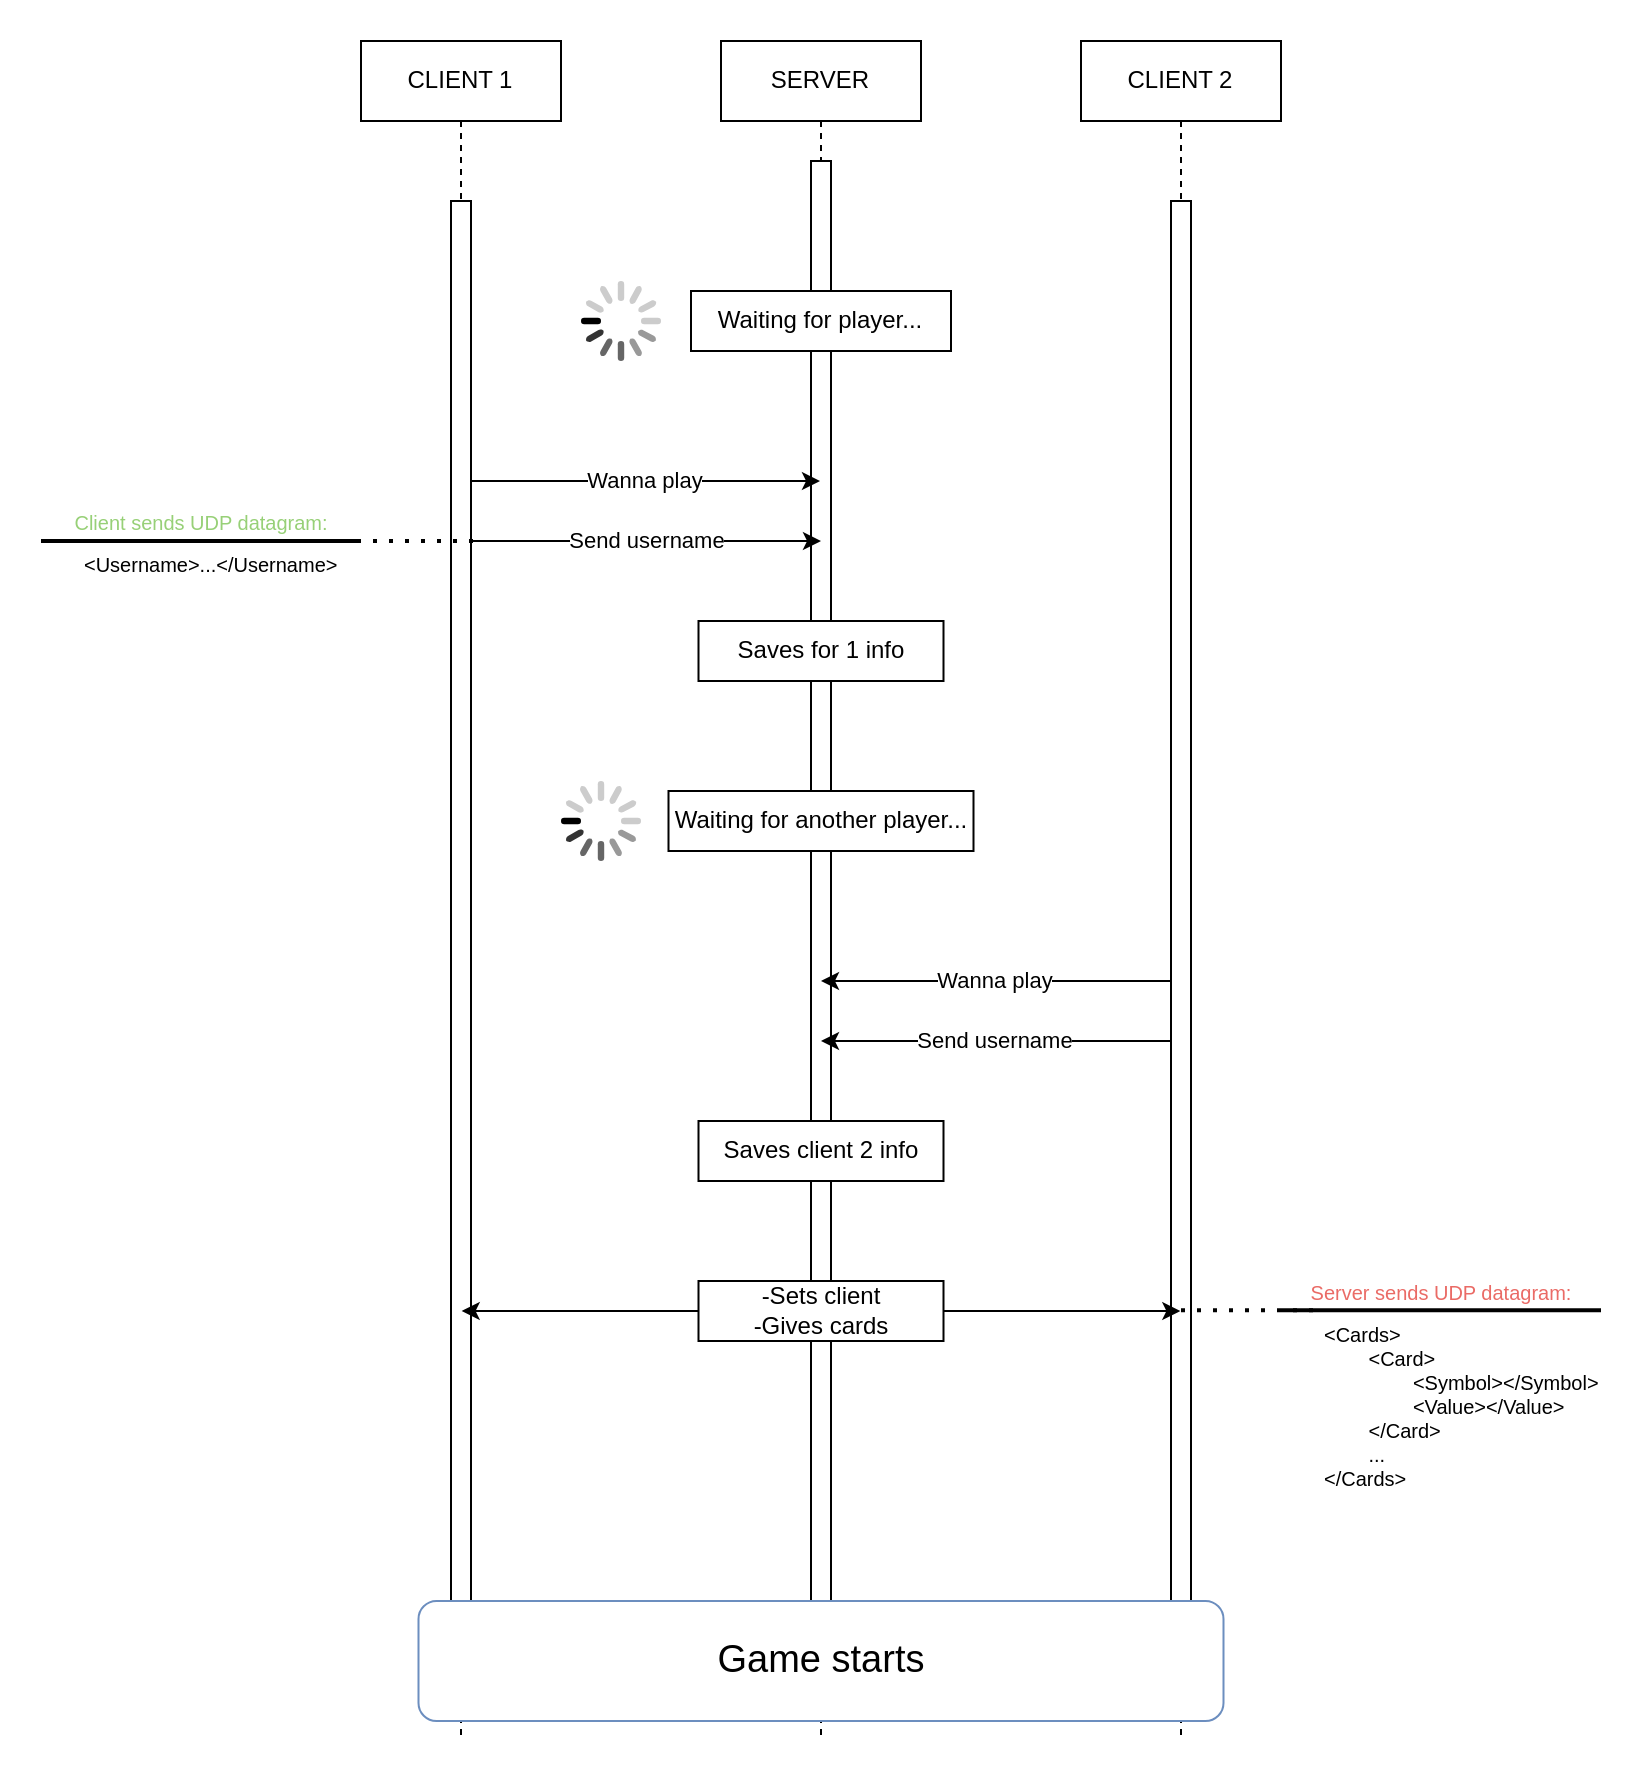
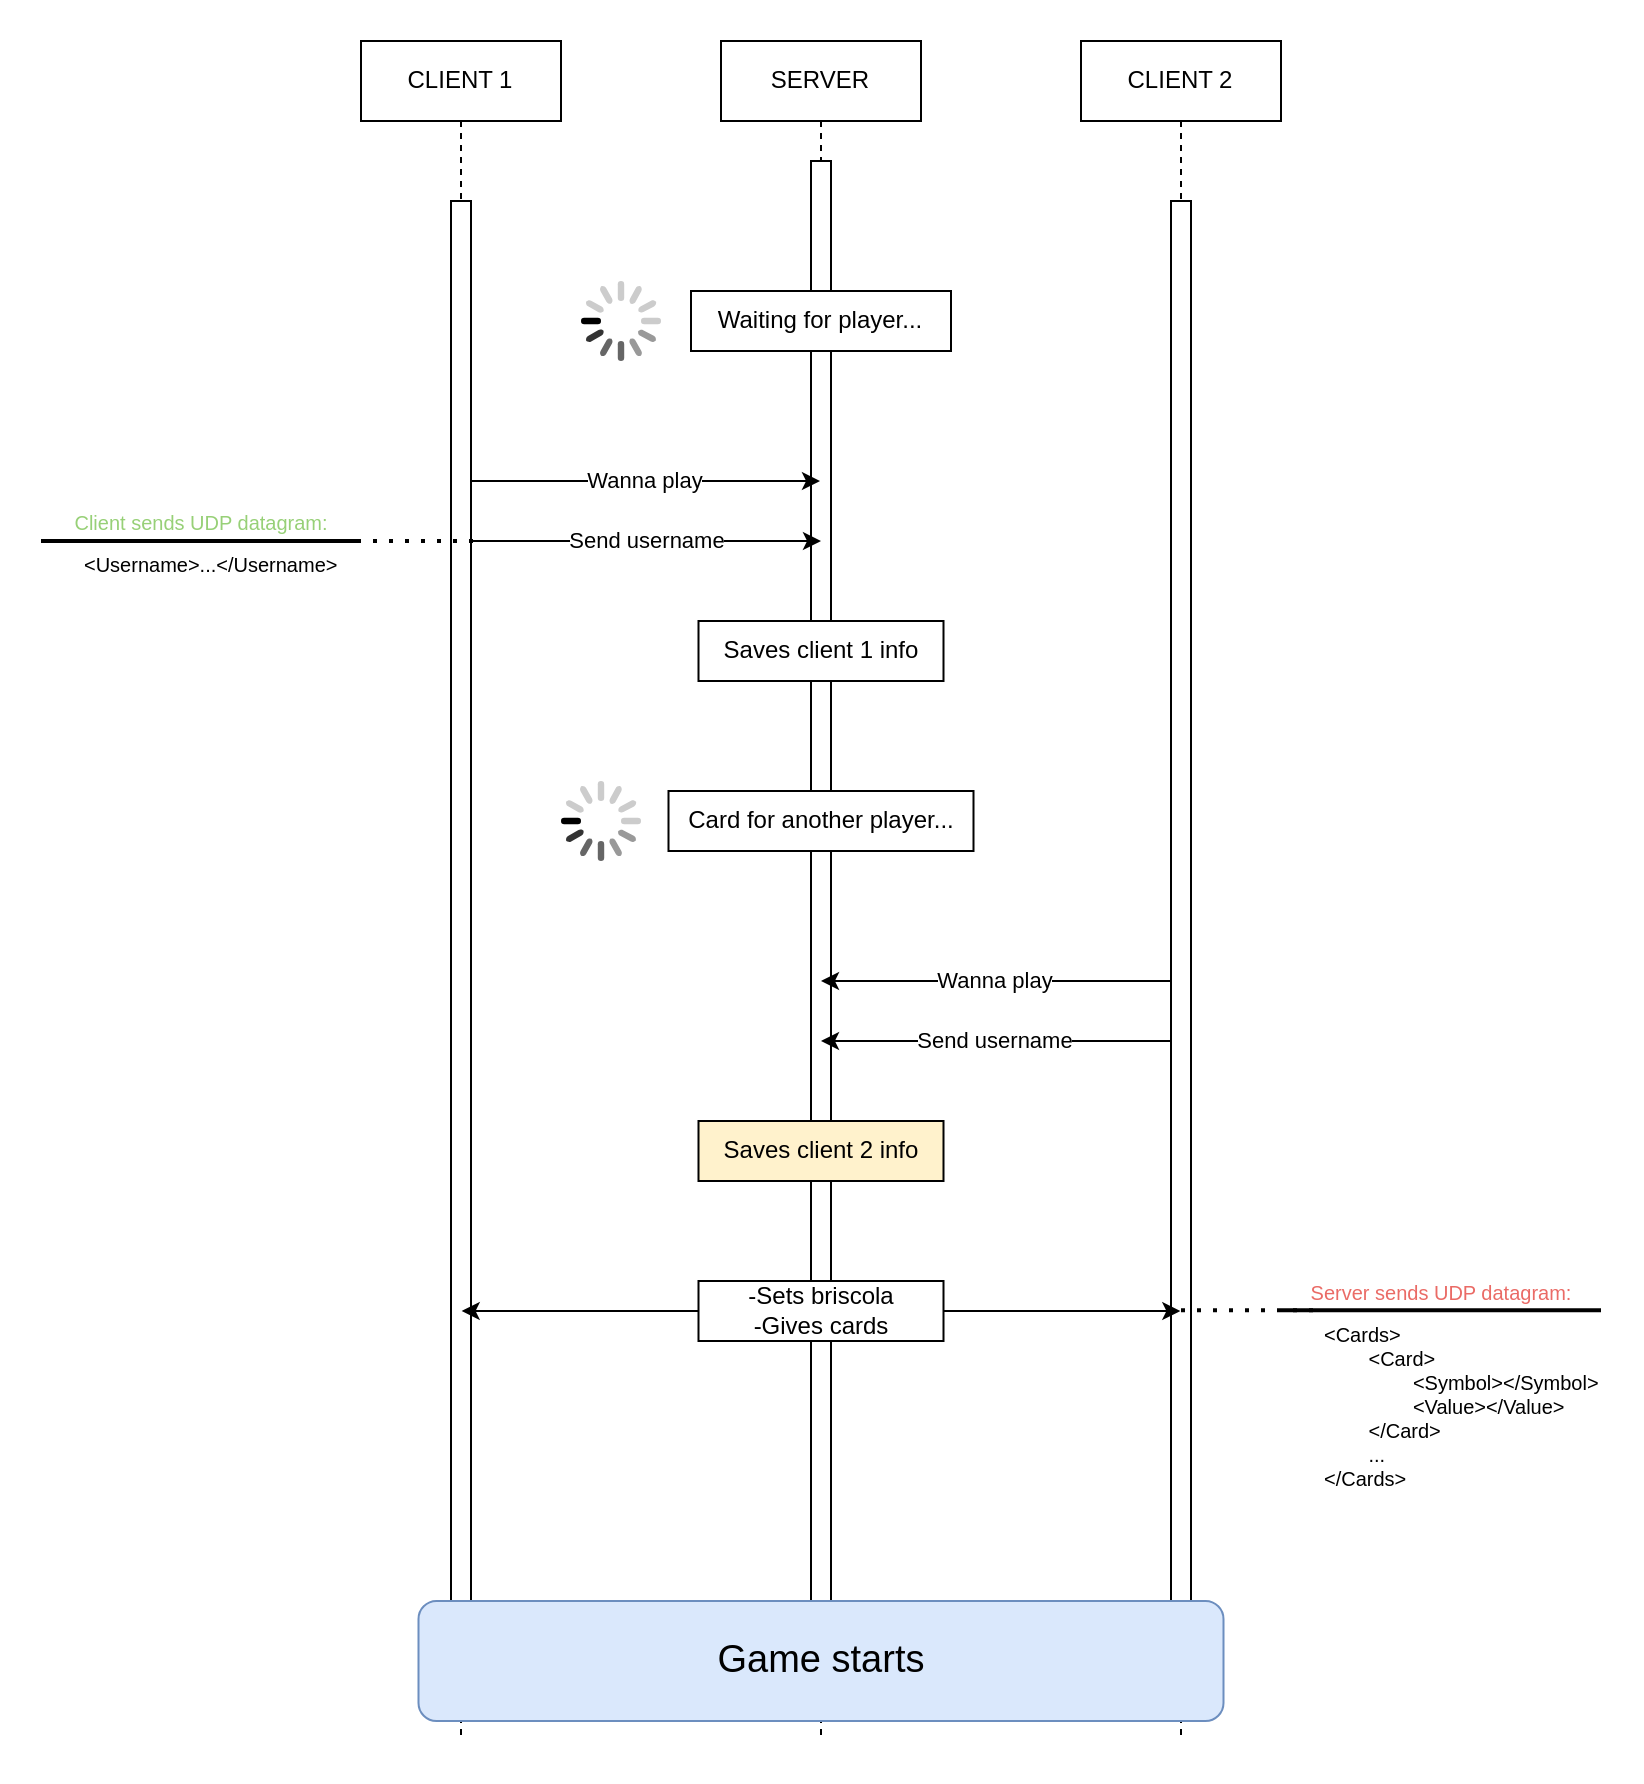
(822, 651) -> (822, 651)
(822, 821) -> (822, 821)
(821, 1151) -> (821, 1151)
(822, 1311) -> (822, 1311)
(821, 1661) -> (821, 1661)
